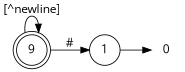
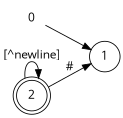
(32, 50) -> (32, 96)
(131, 50) -> (64, 35)
